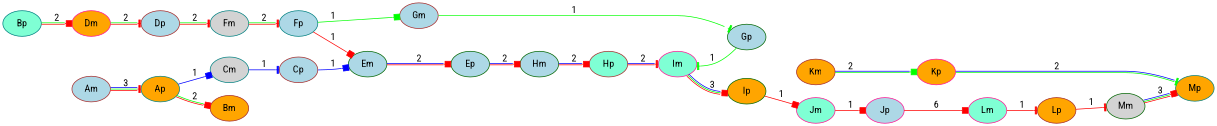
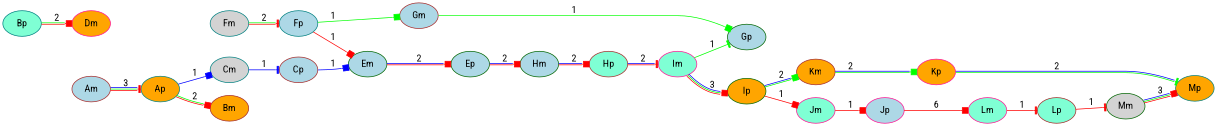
(582, 16) -> (582, 16)
(160, 24) -> none
(720, 61) -> (710, 51)
none -> (778, 83)
(1057, 110) -> (1057, 110)
